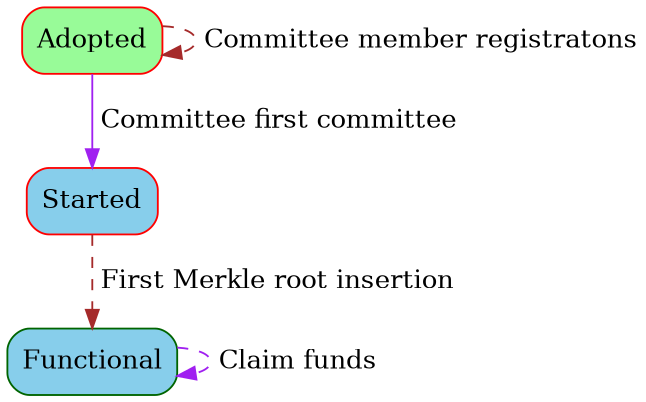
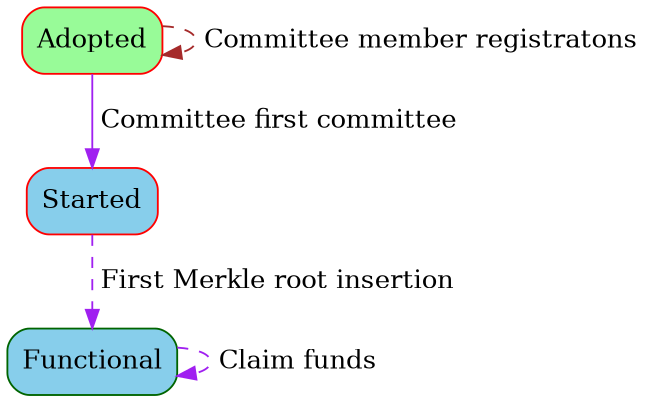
(92, 272) -> (92, 272)
